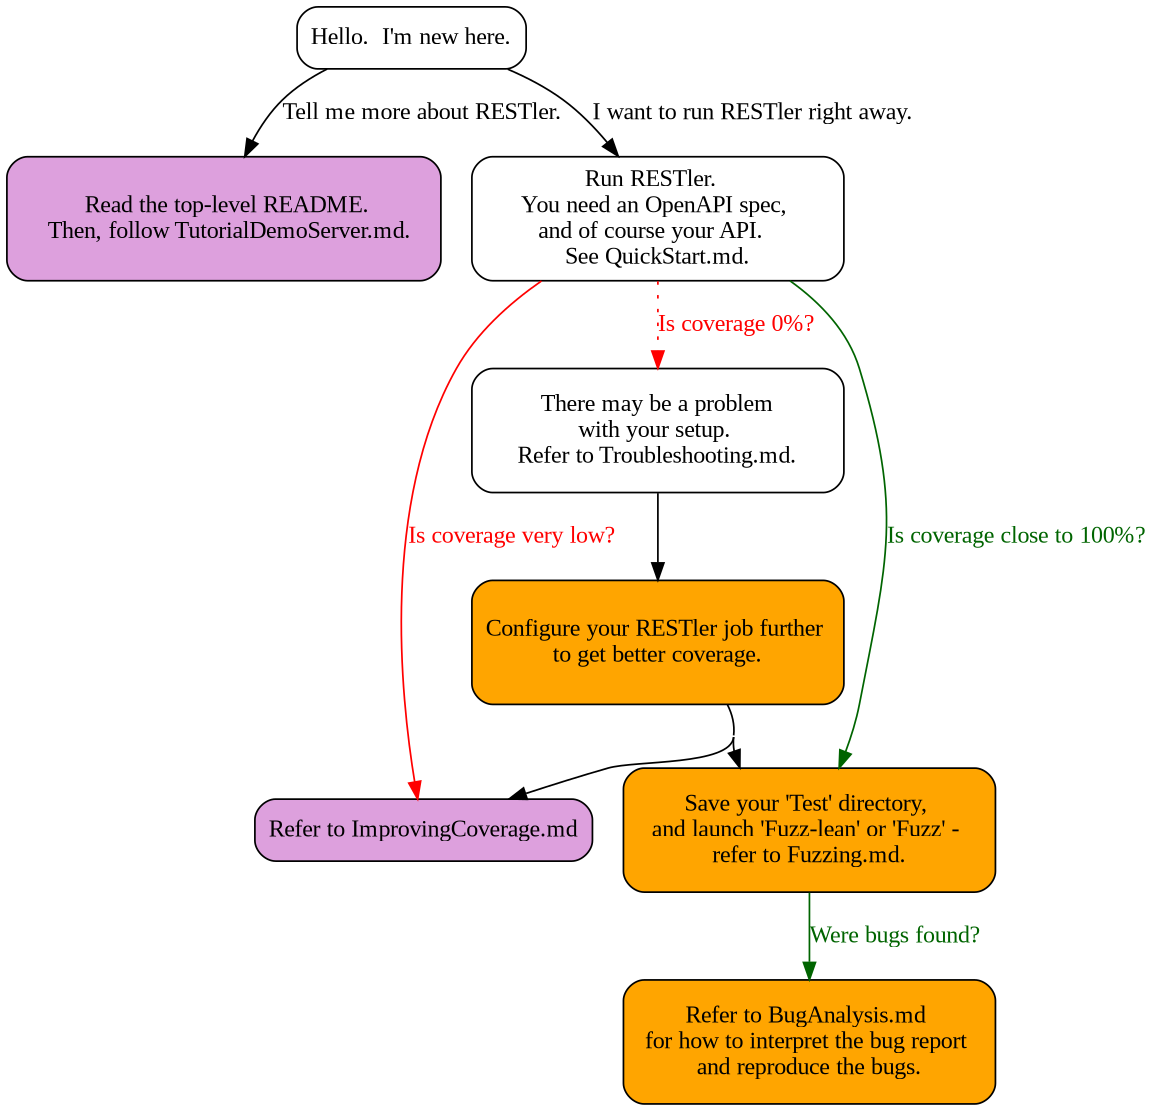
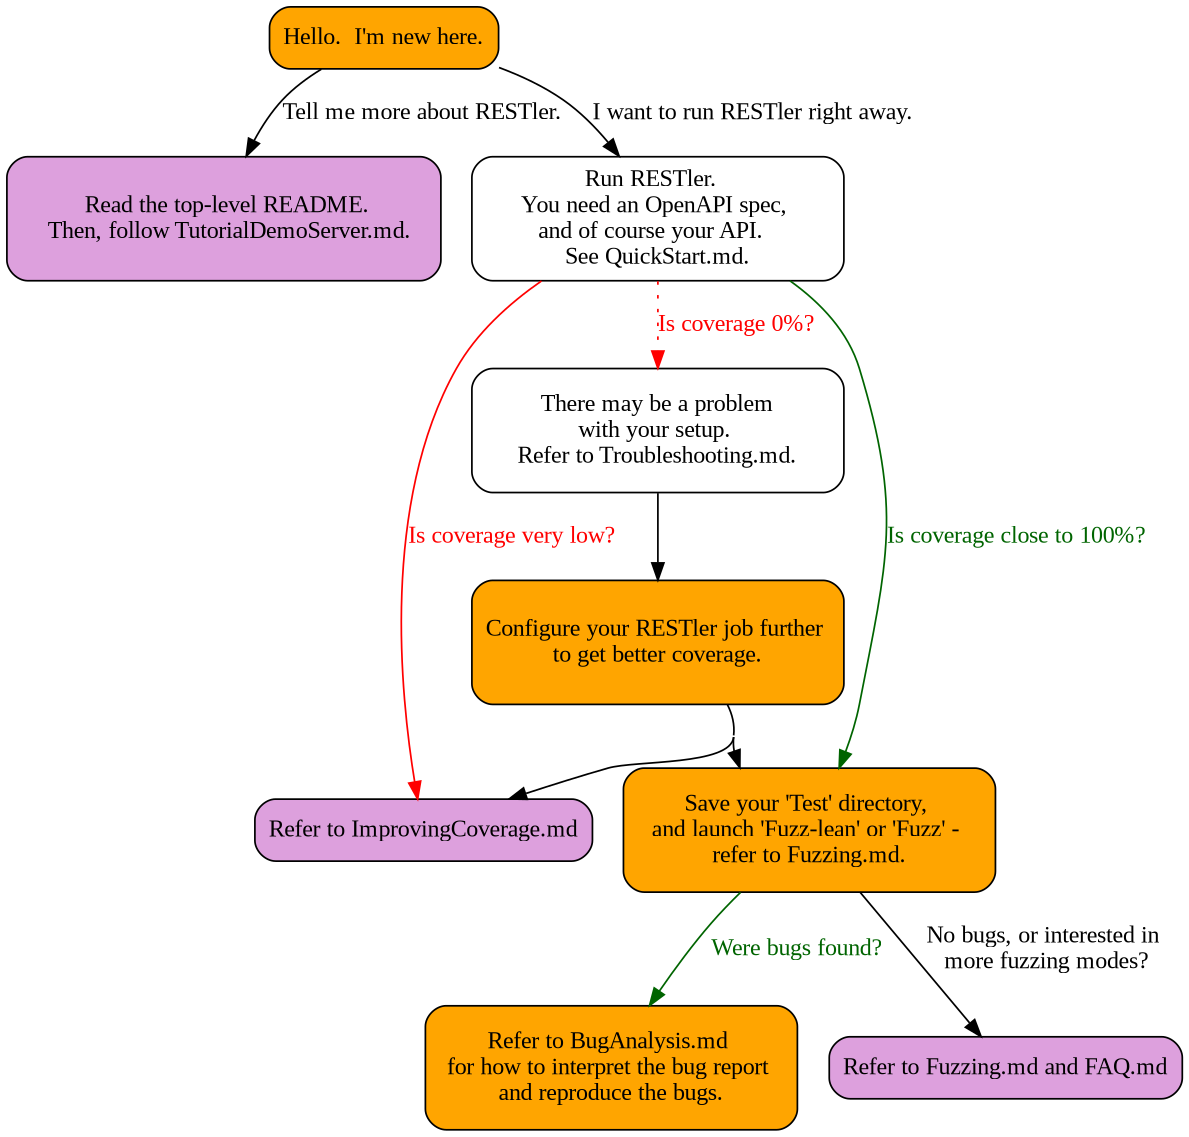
(412, 38) -> (384, 38)
none -> (1006, 1068)
